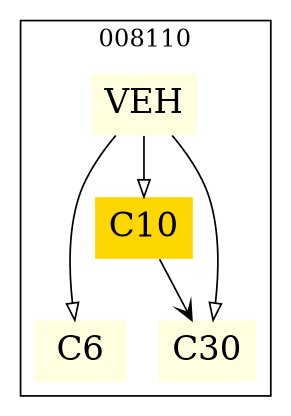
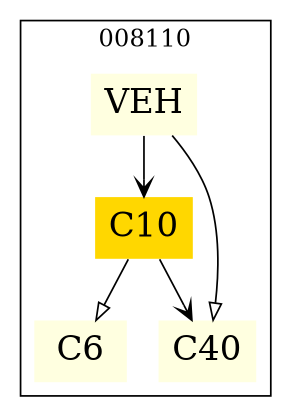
(144, 158) -> (144, 158)
(75, 214) -> (116, 282)
(207, 351) -> (207, 351)
